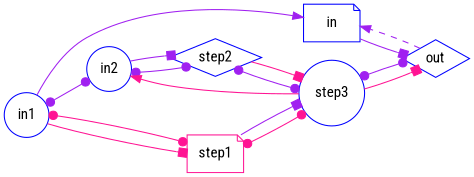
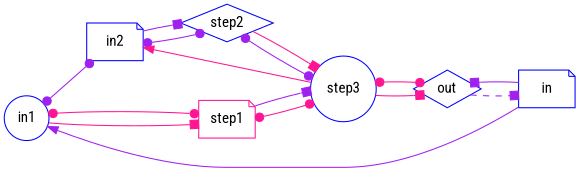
(150, 16) -> (292, 167)
(395, 38) -> (489, 96)
(109, 69) -> (115, 42)
(384, 69) -> (400, 82)
